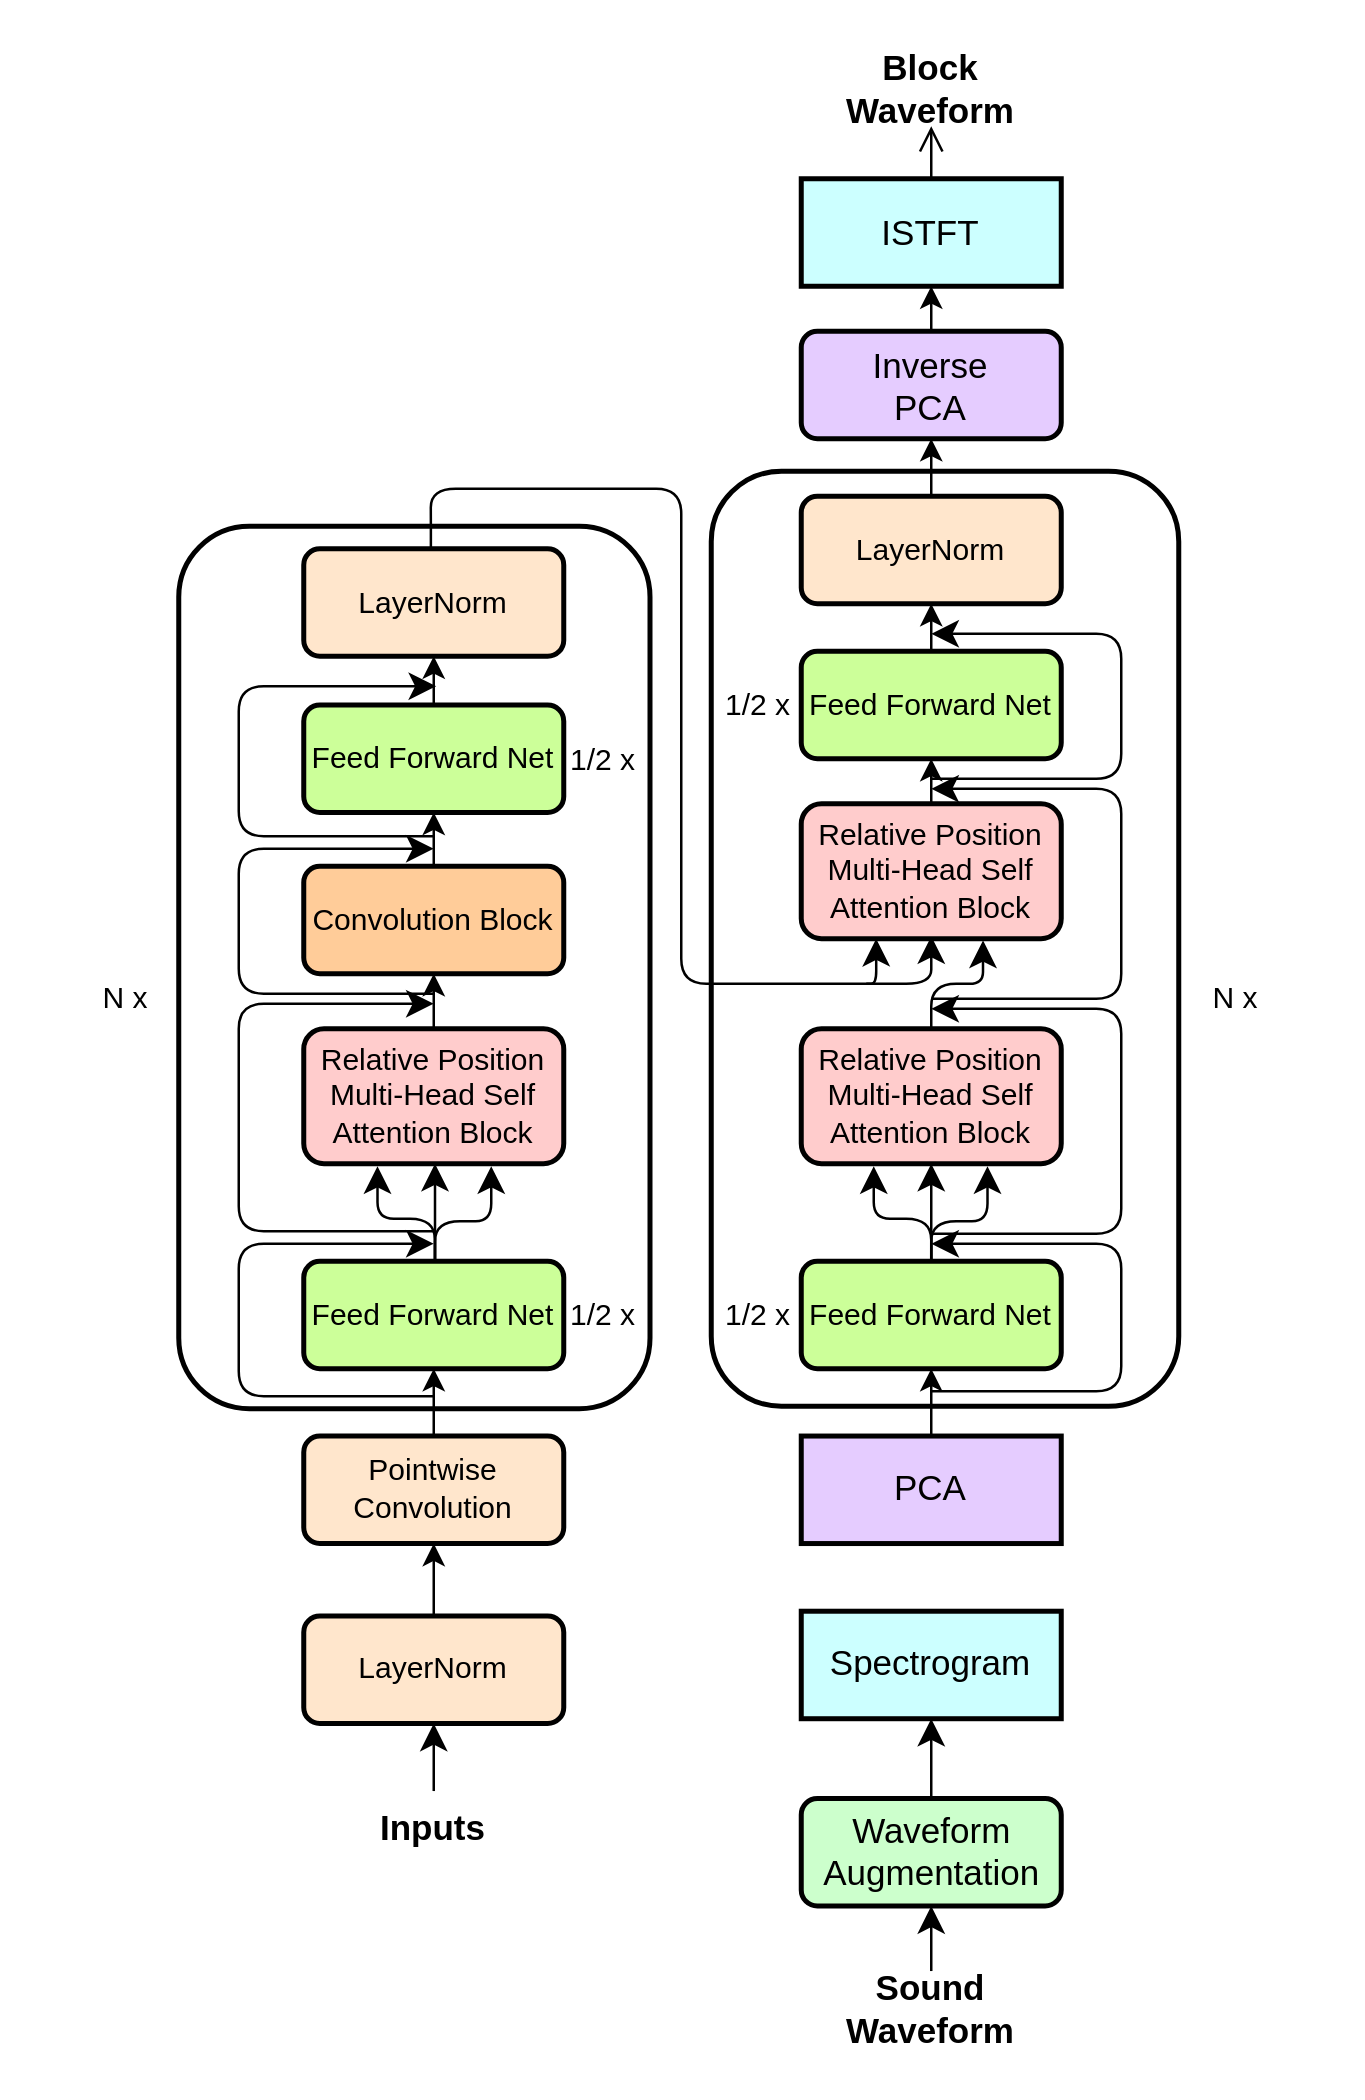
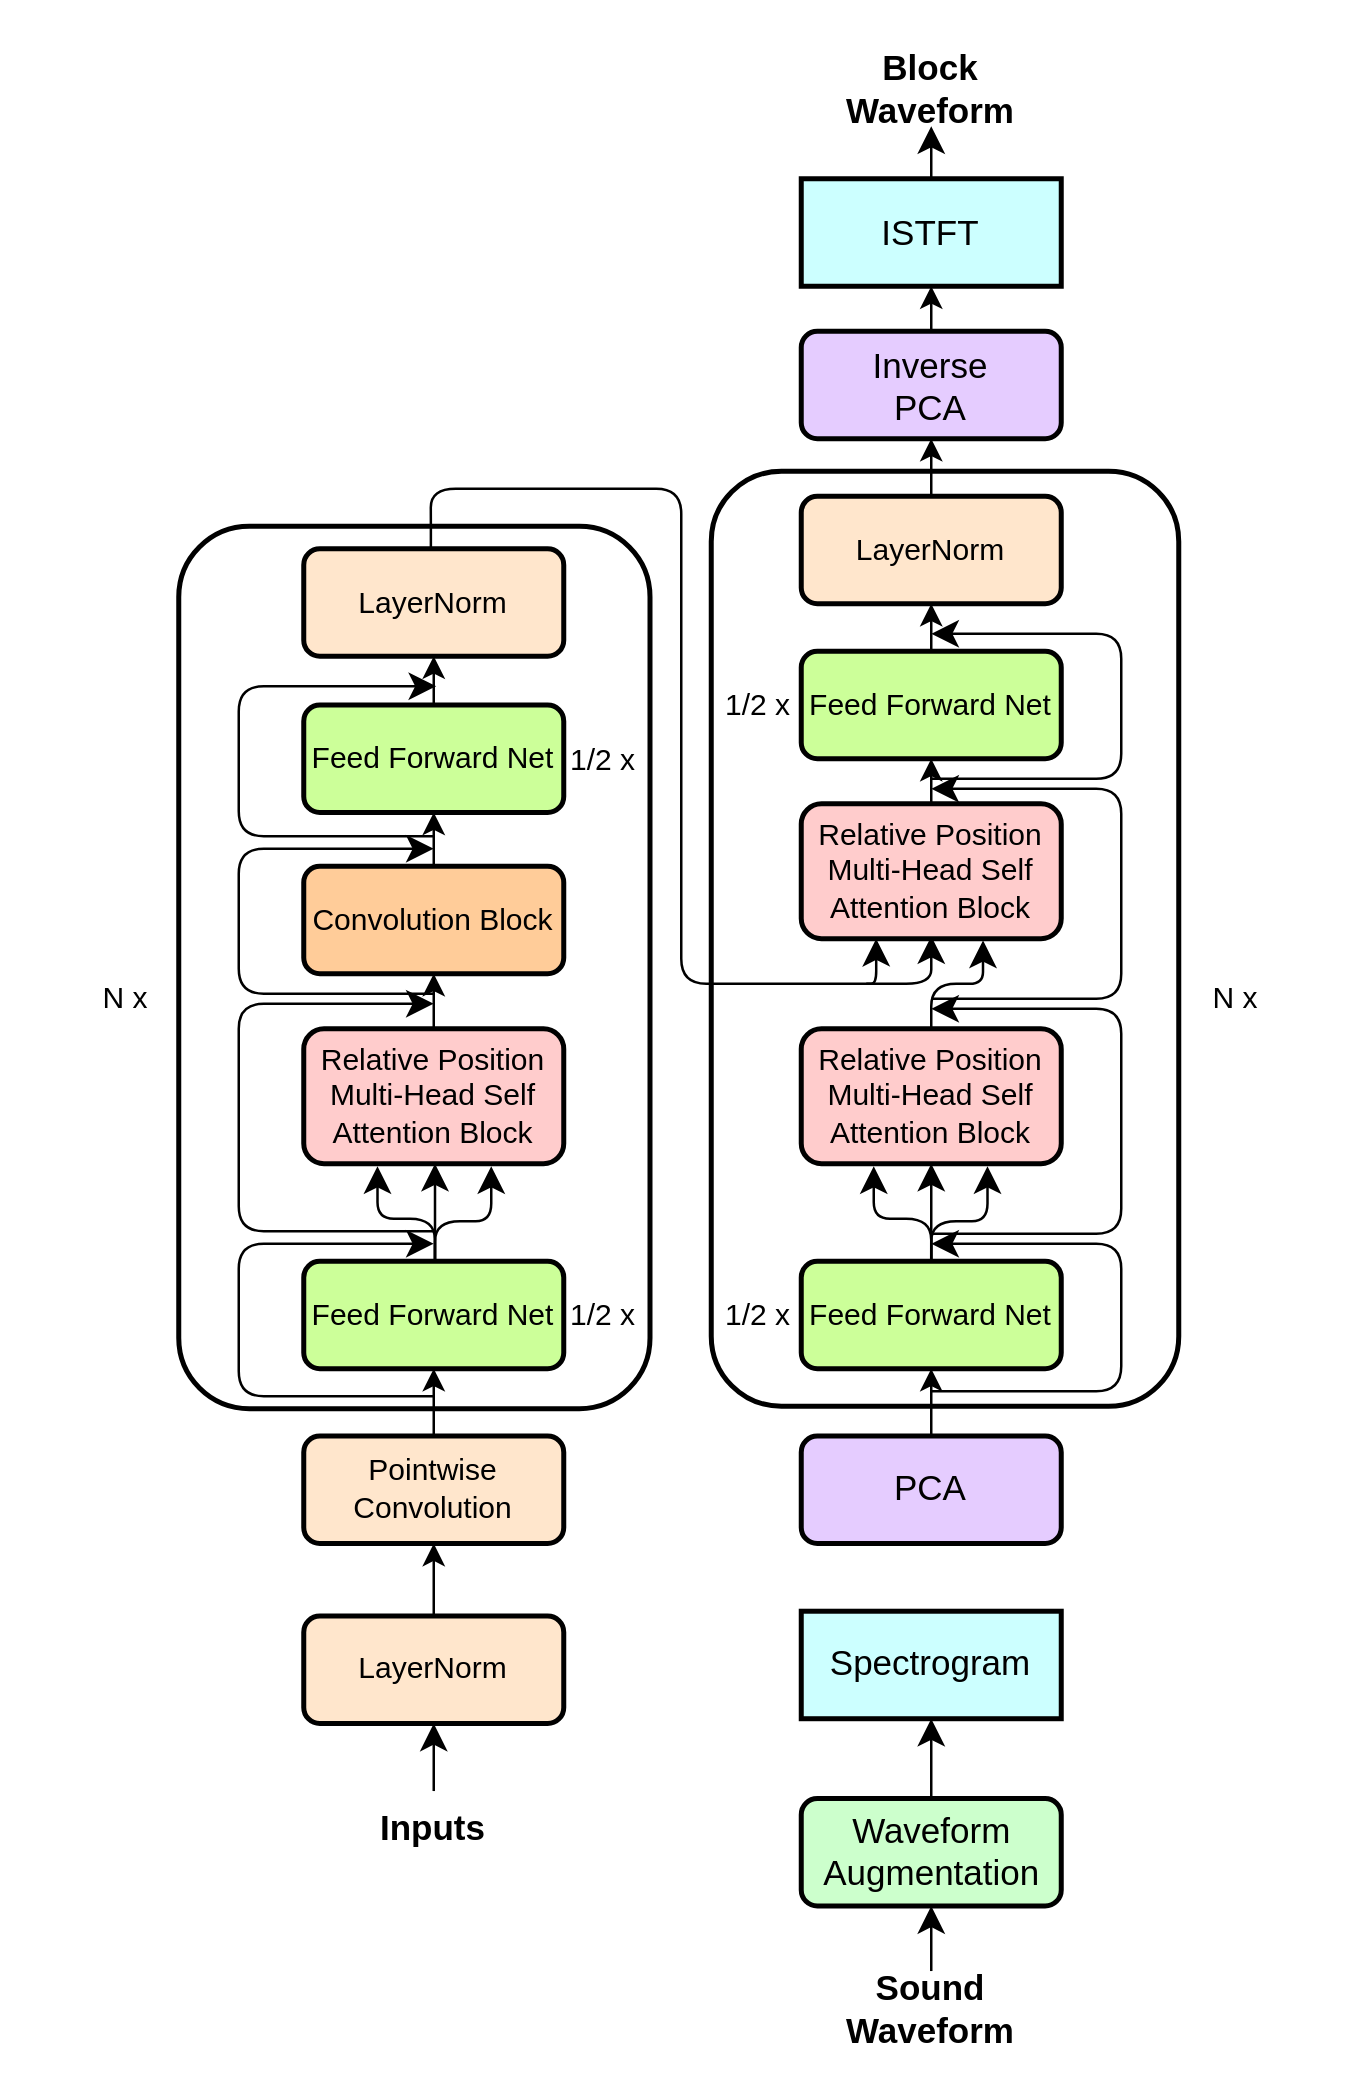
(931, 141) -> (931, 148)
(931, 1490) -> (931, 1490)
